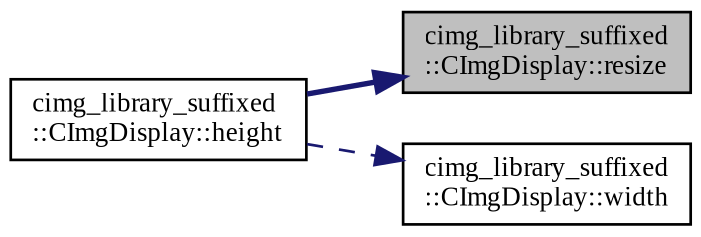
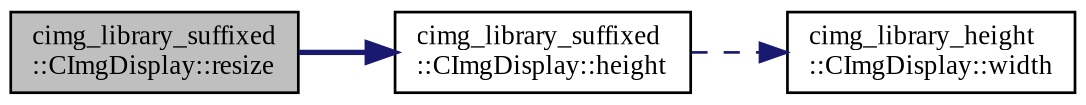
(342, 88) -> (333, 52)
(547, 184) -> (931, 52)
